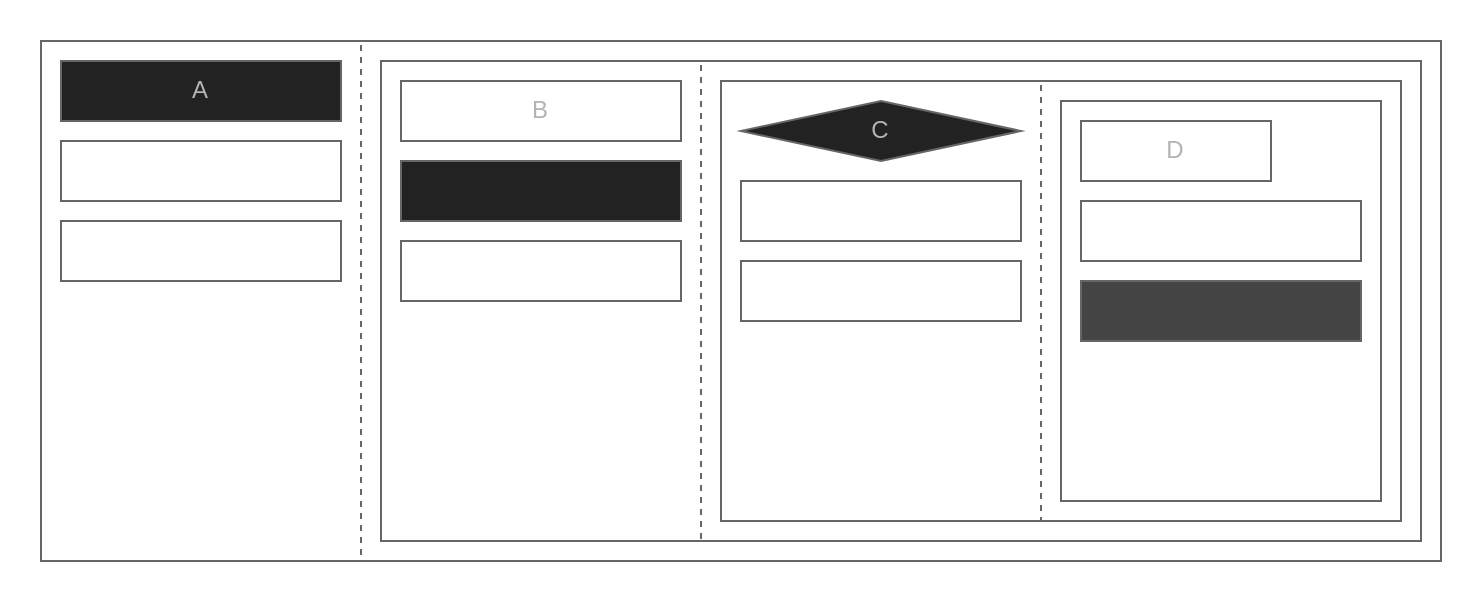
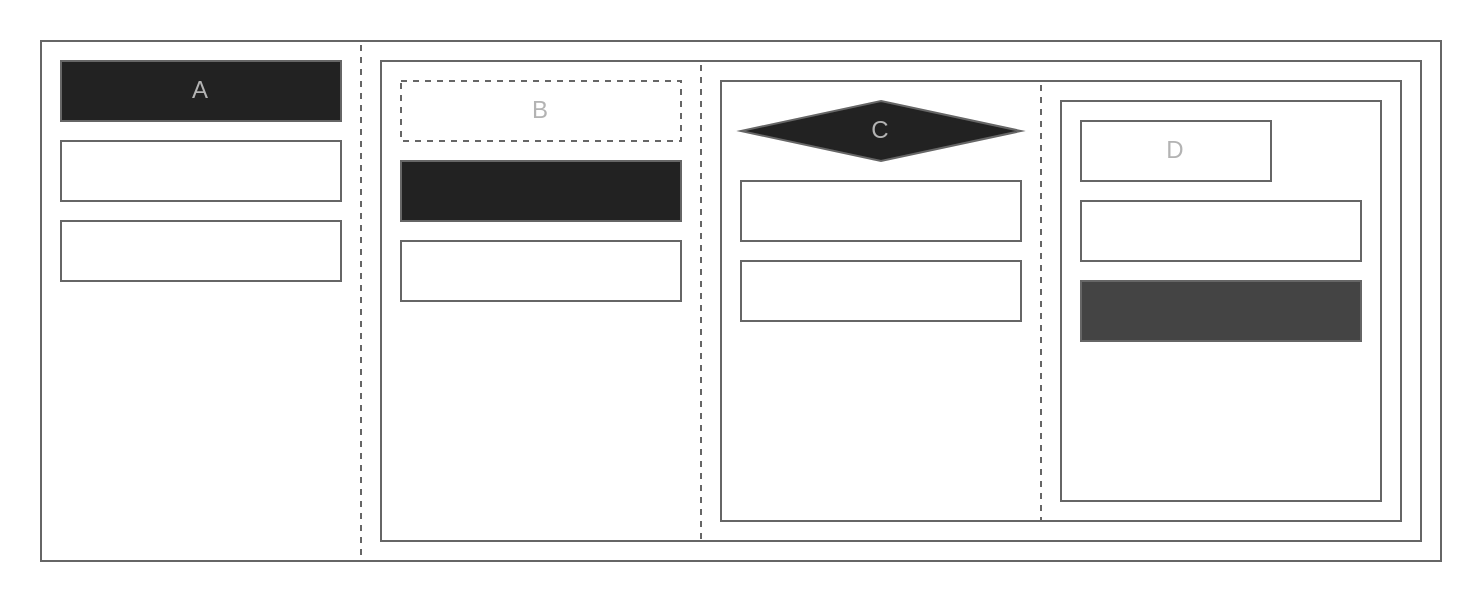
(541, 111) -> (541, 111)
